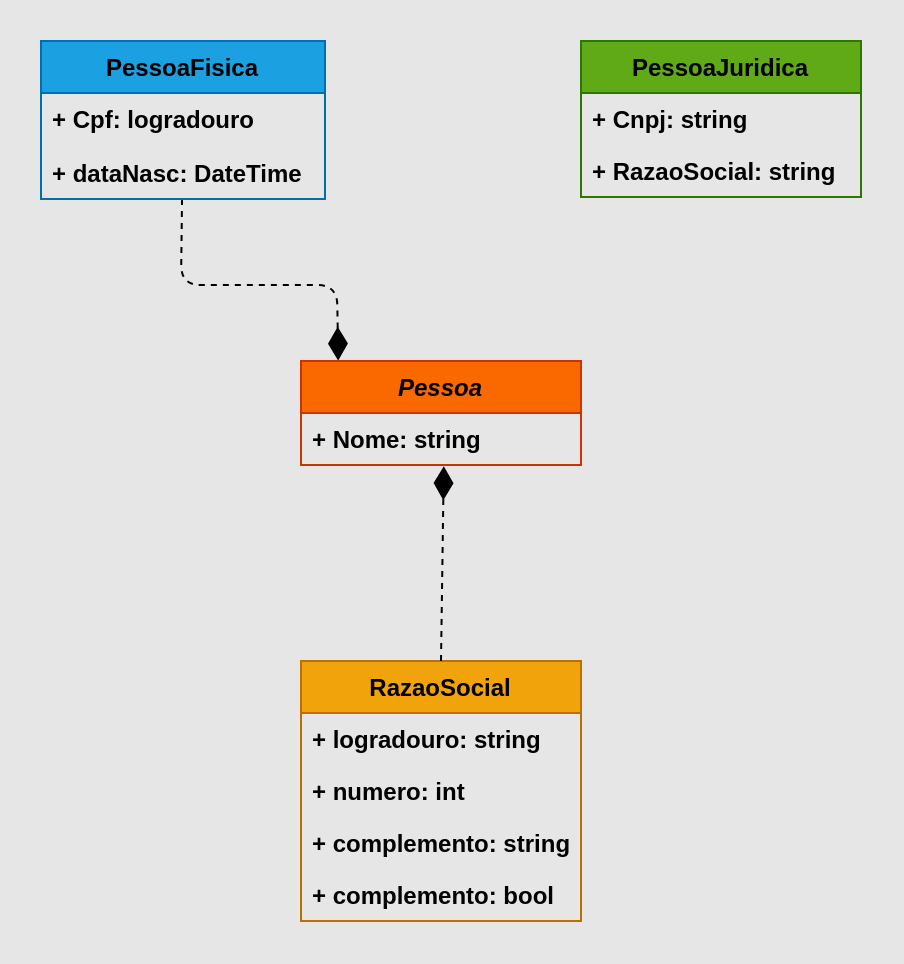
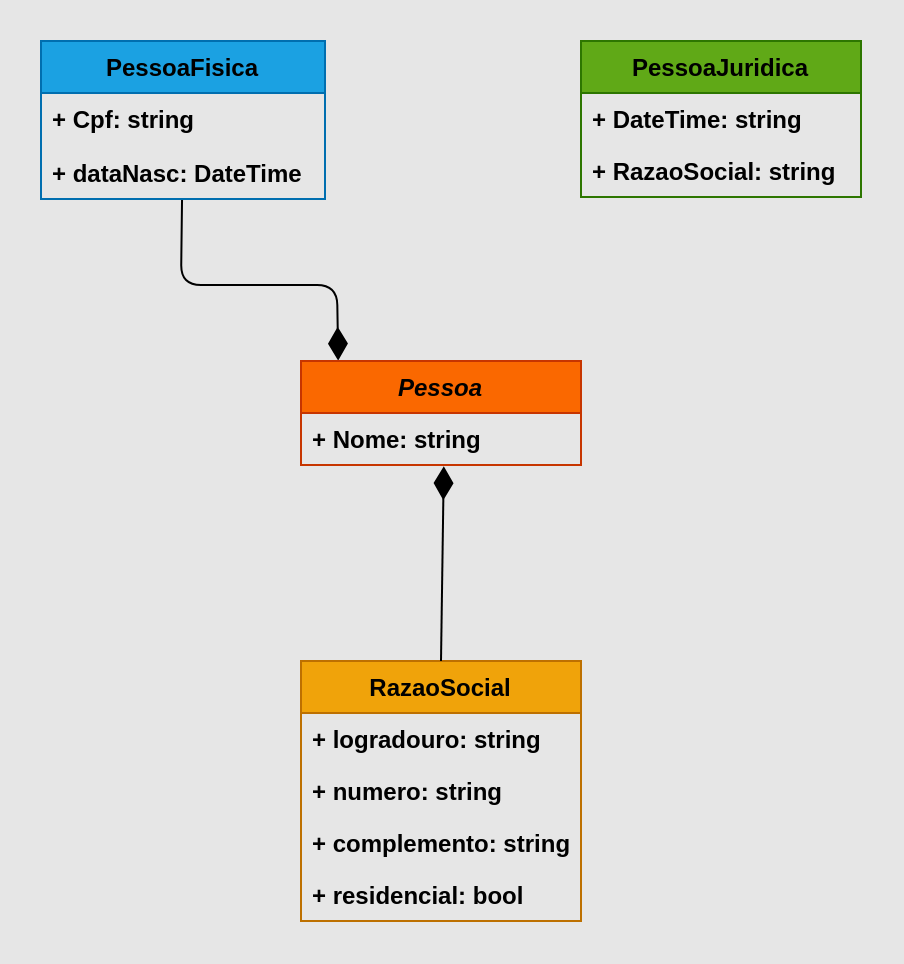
(154, 120) -> (127, 120)
(674, 120) -> (697, 120)
(236, 285) -> (236, 285)
(442, 580) -> (442, 580)
(387, 792) -> (407, 792)
(424, 896) -> (418, 896)
